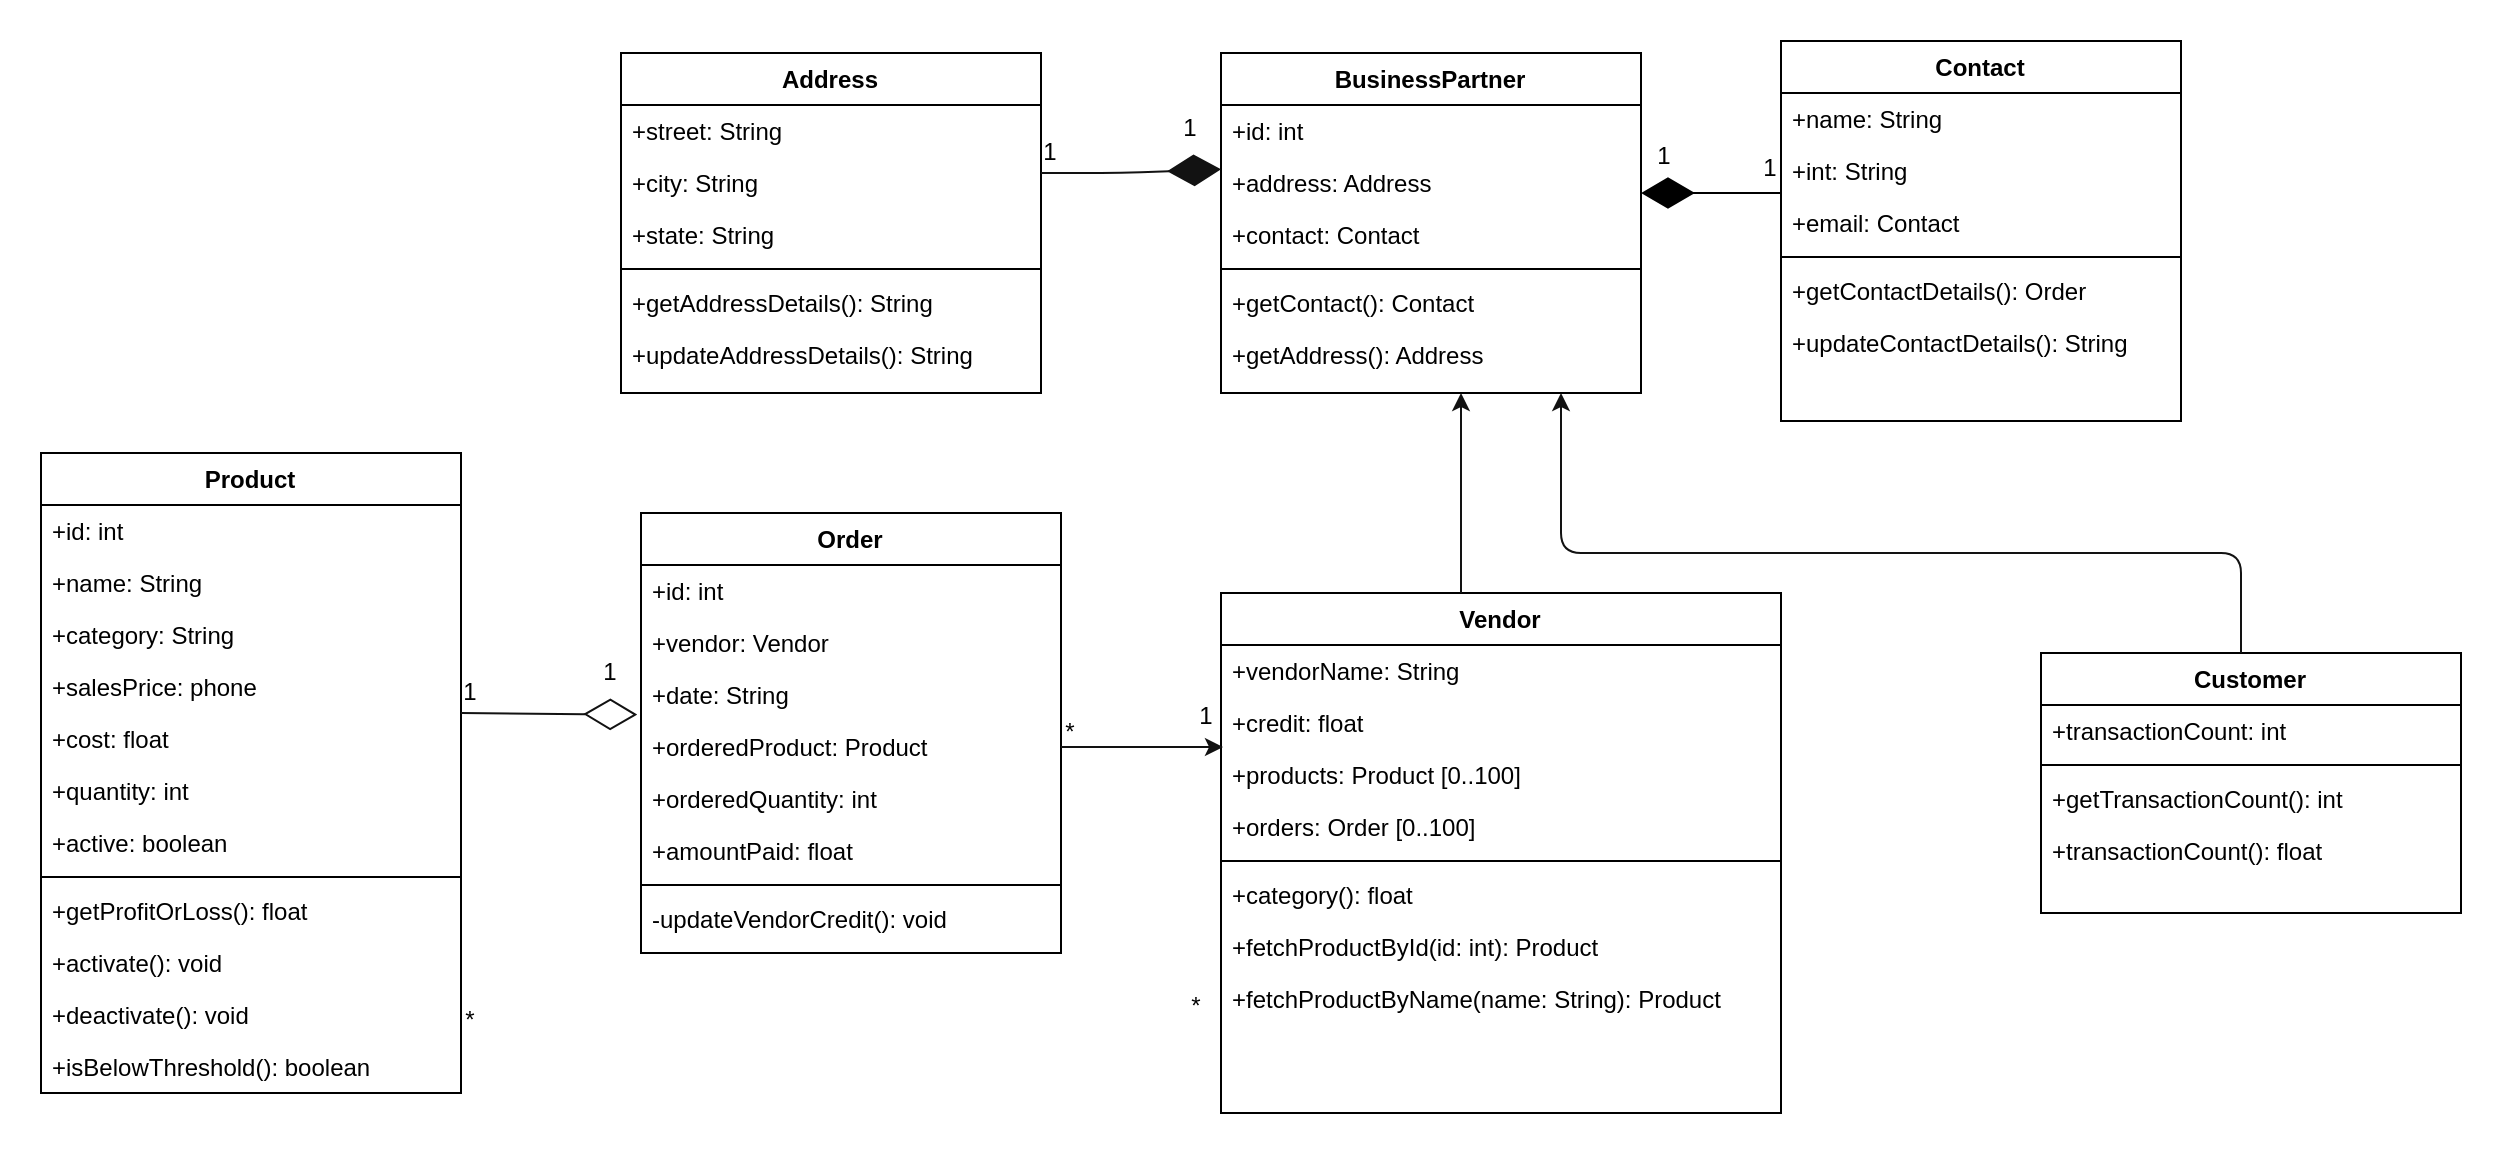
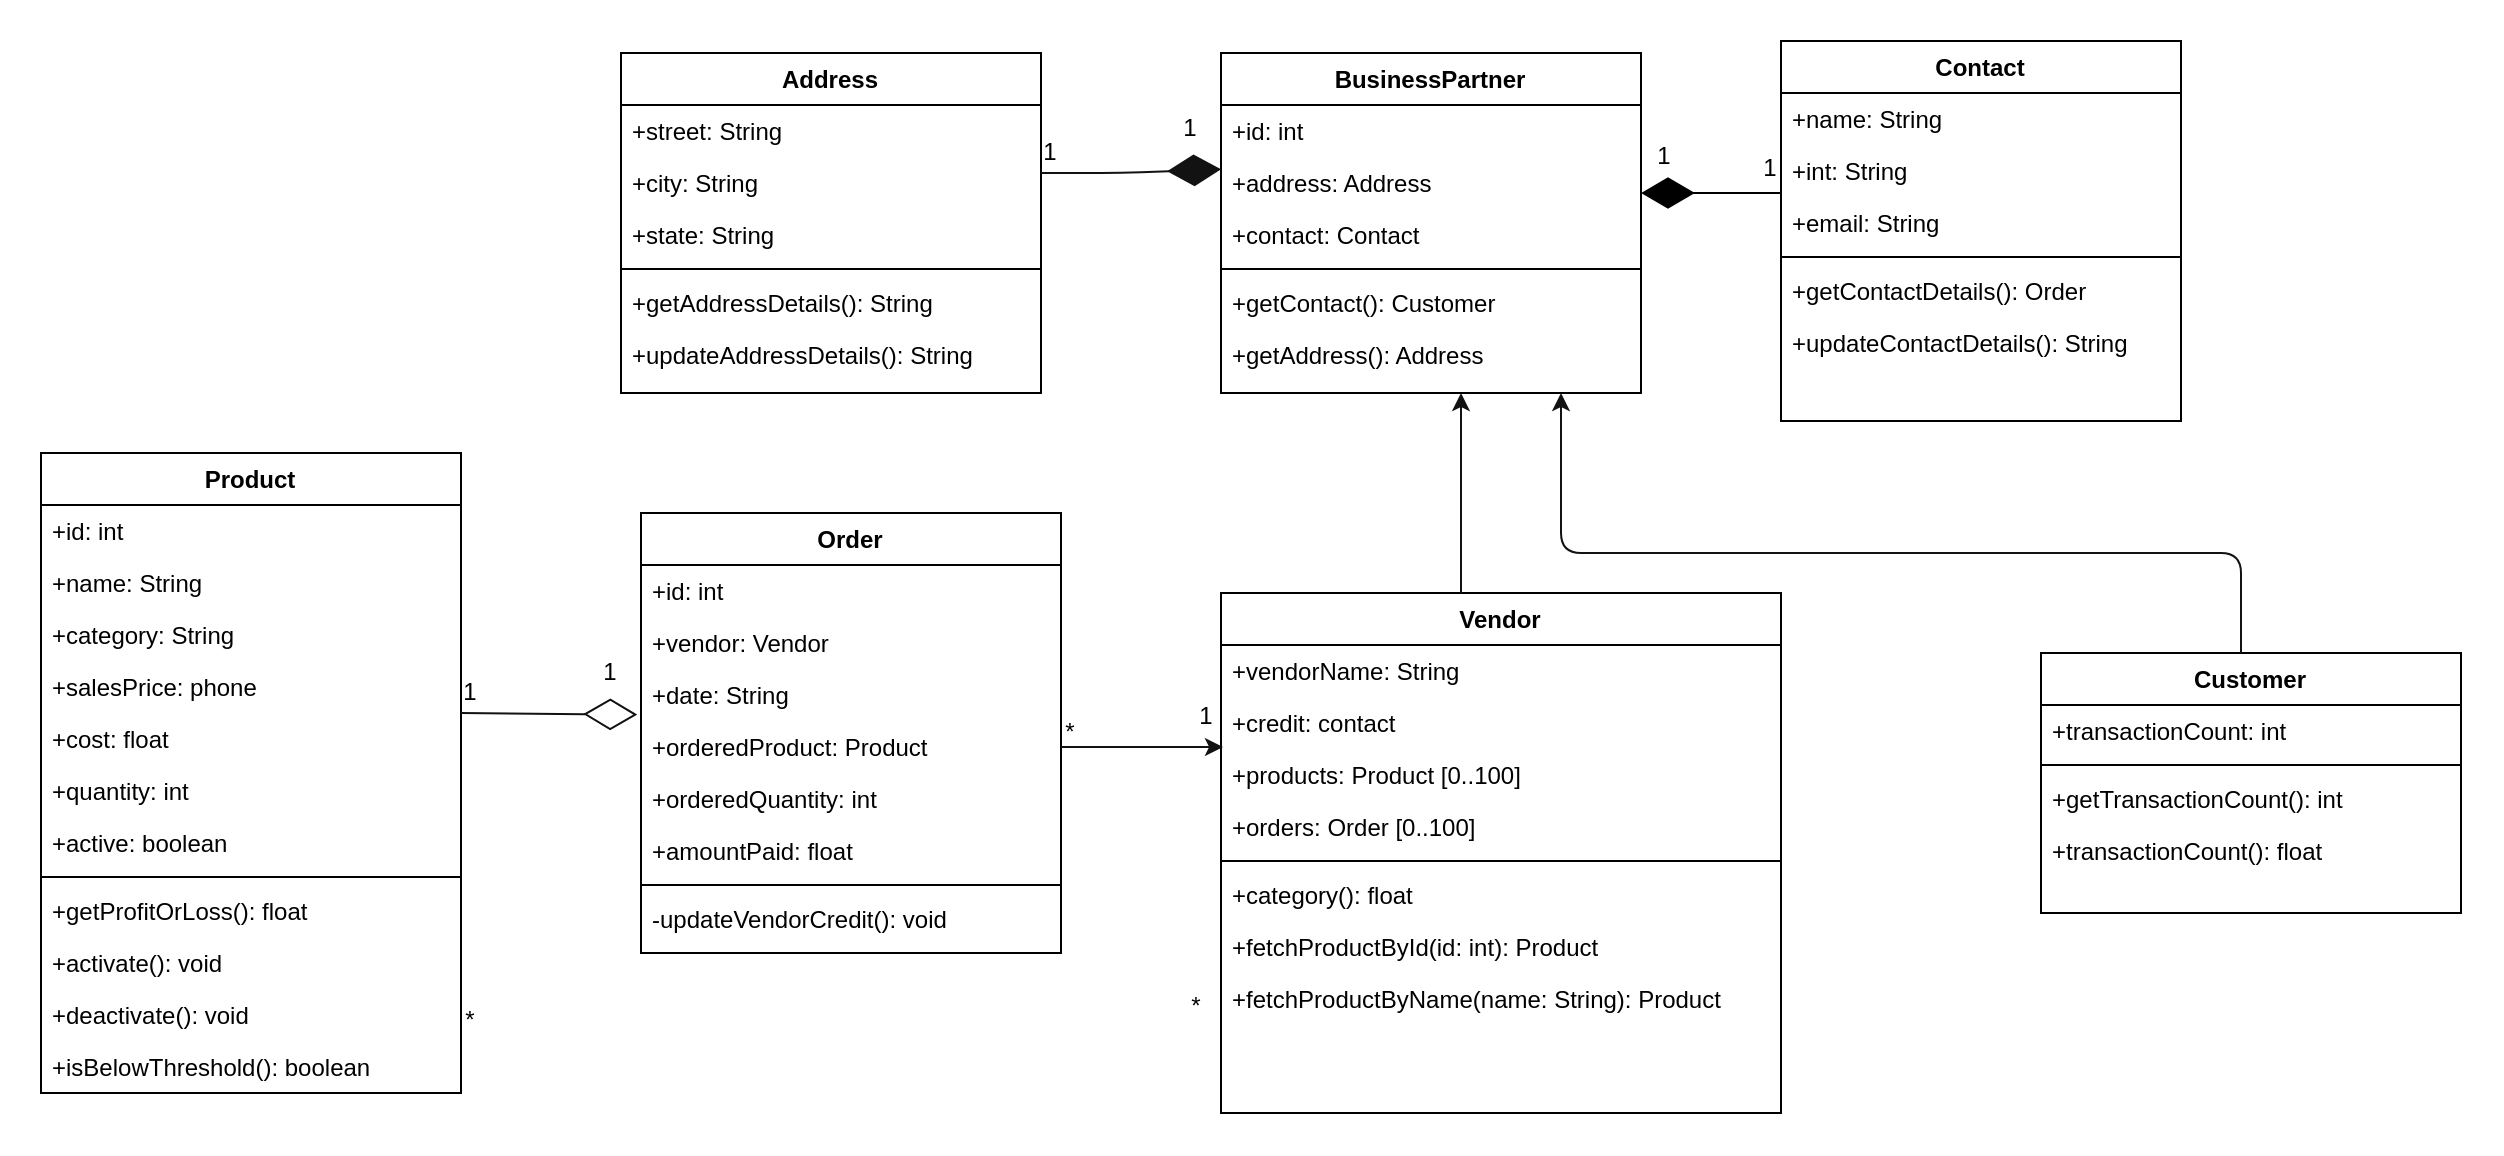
(1880, 224) -> (1870, 224)
(1374, 304) -> (1380, 304)
(1314, 724) -> (1330, 724)
